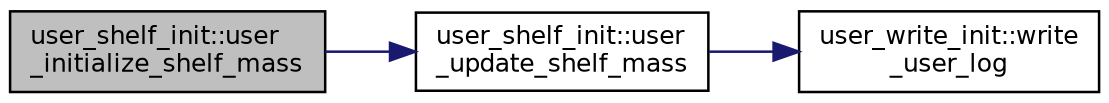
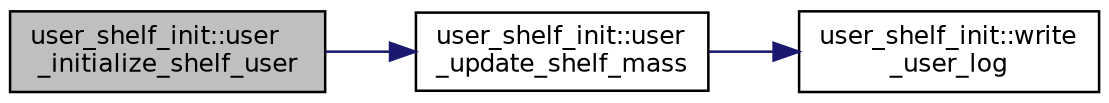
(168, 52) -> (168, 52)
(949, 52) -> (949, 52)
